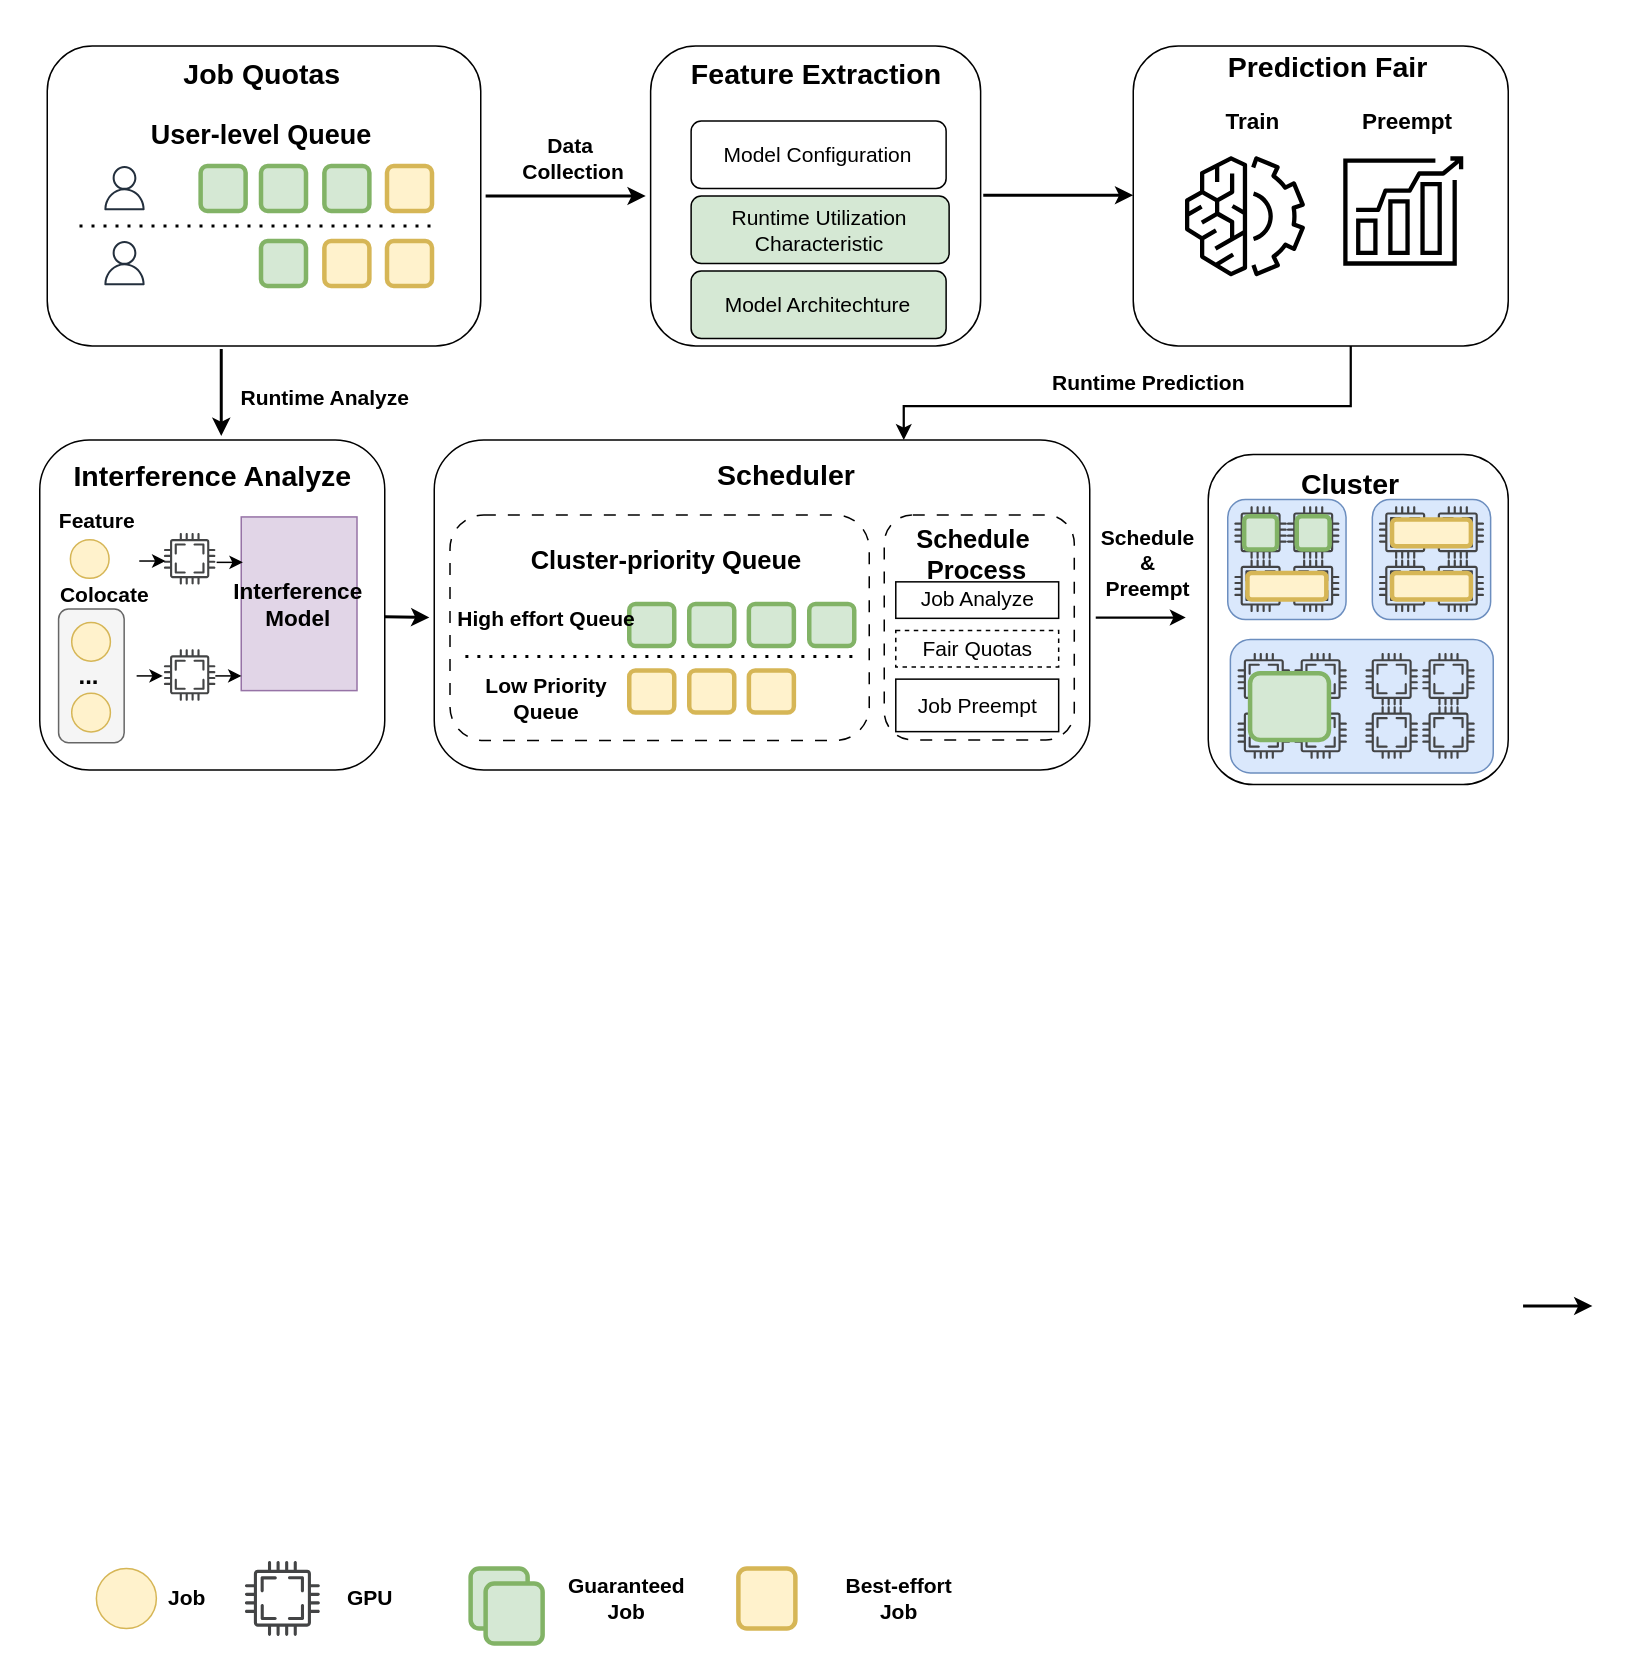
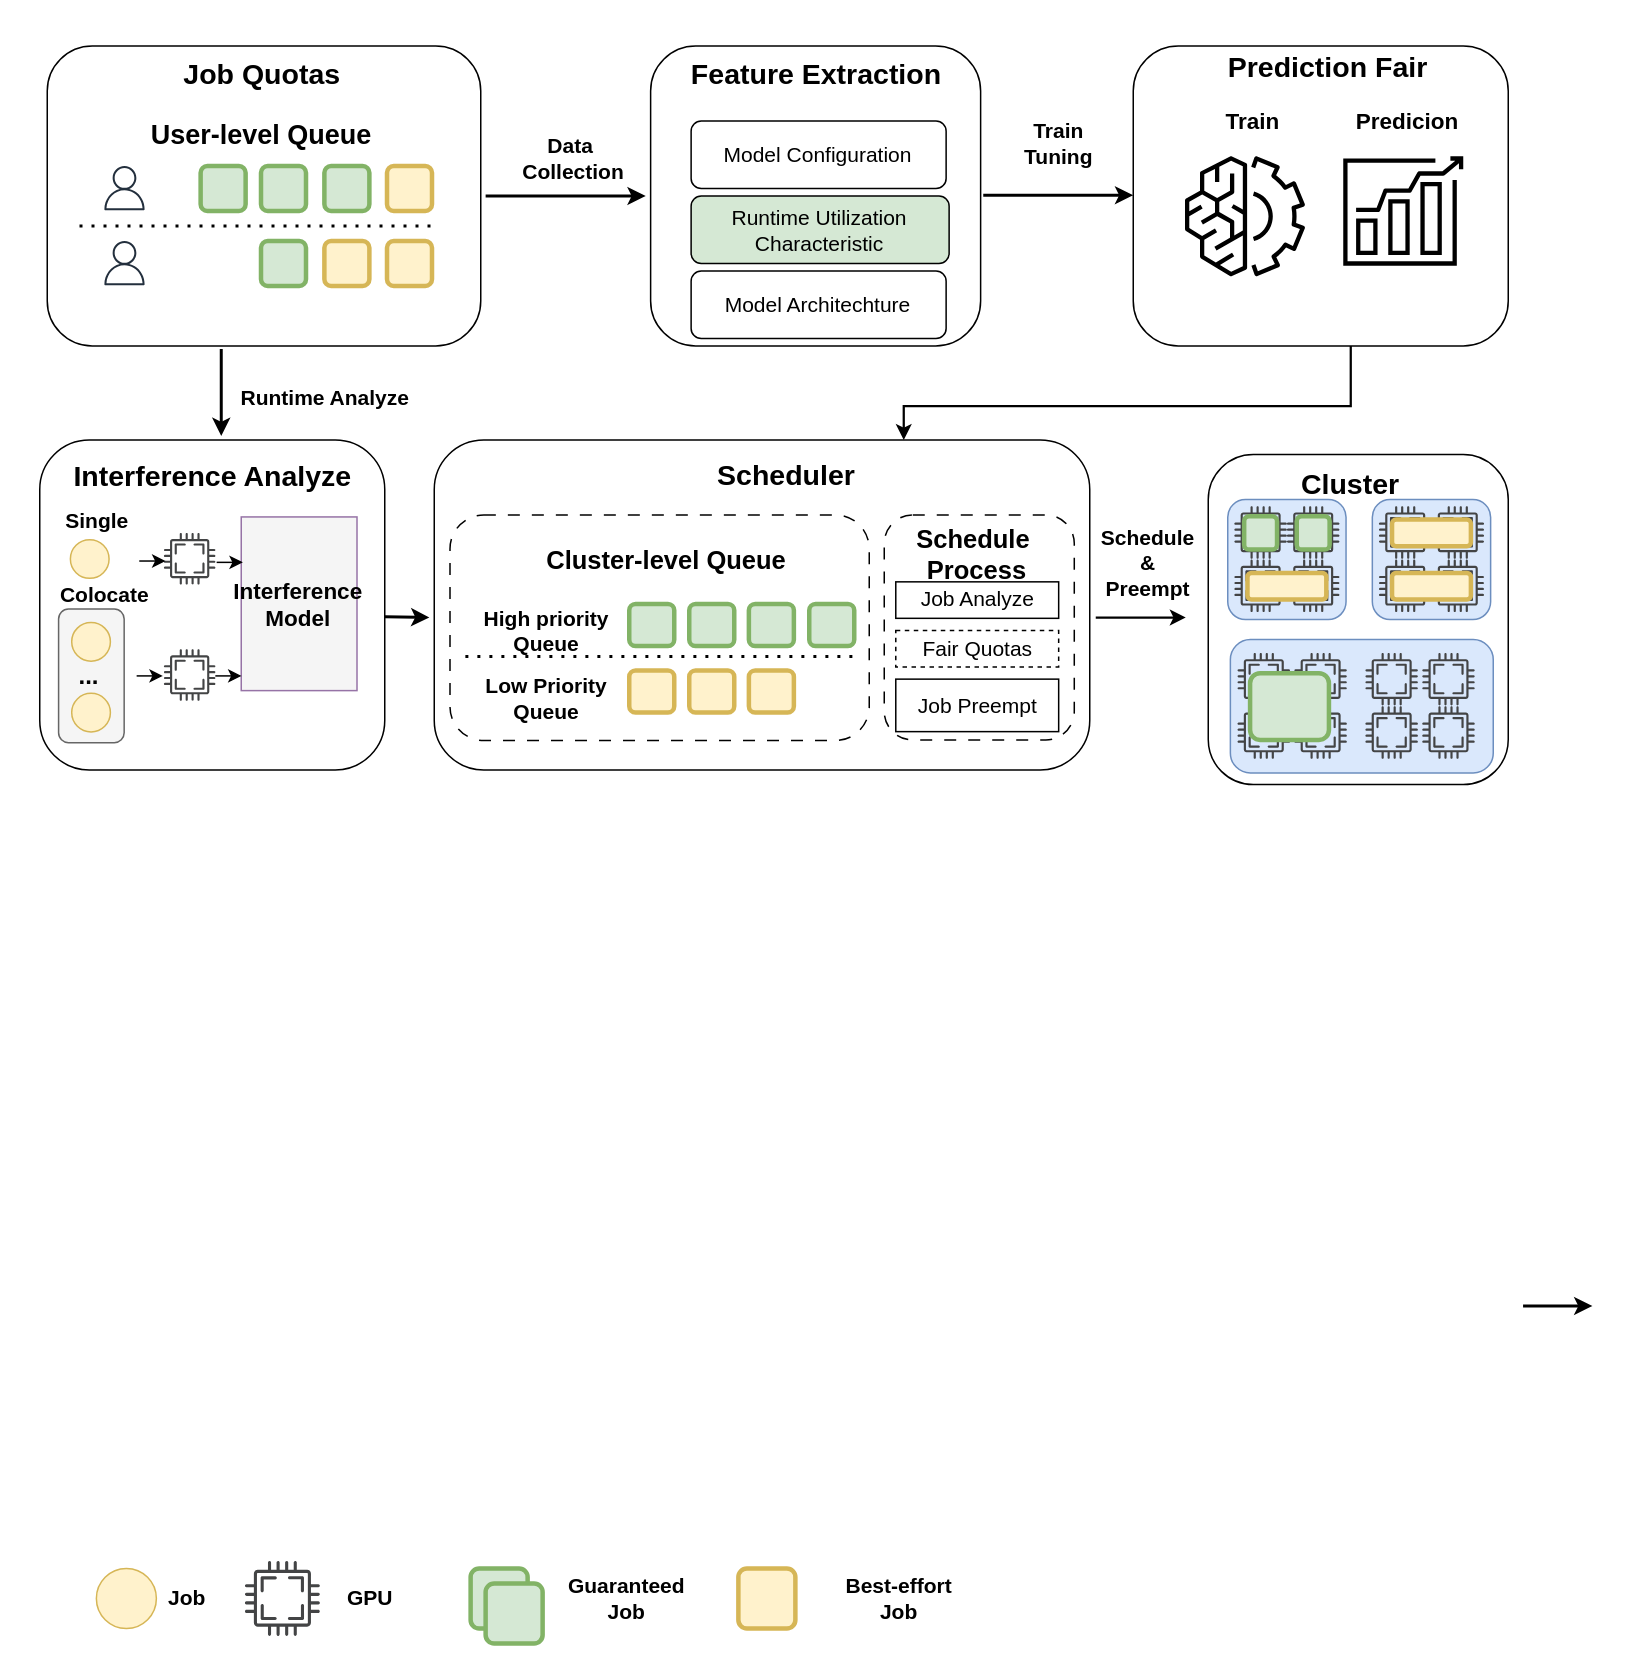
(1408, 121) -> (1408, 121)
none -> (1058, 143)
(819, 305) -> (819, 305)
(1148, 383) -> none
(98, 521) -> (98, 521)
(667, 562) -> (667, 562)
(299, 604) -> (299, 604)
(547, 618) -> (547, 618)
